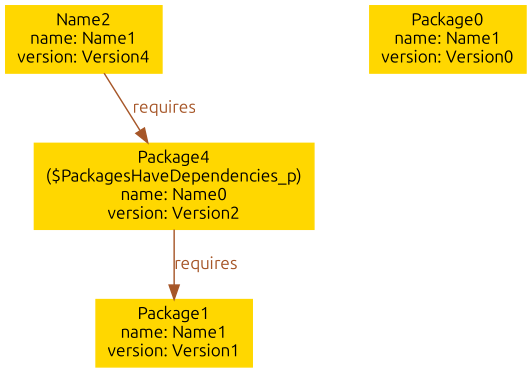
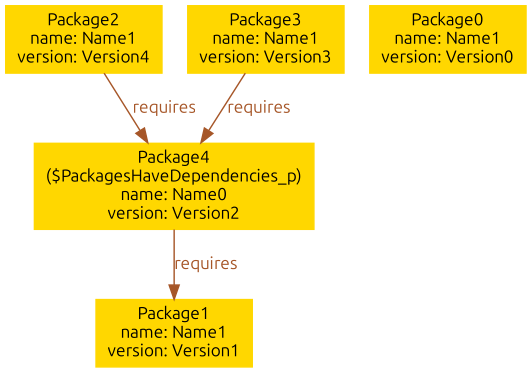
(84, 39) -> (84, 39)
none -> (266, 39)
